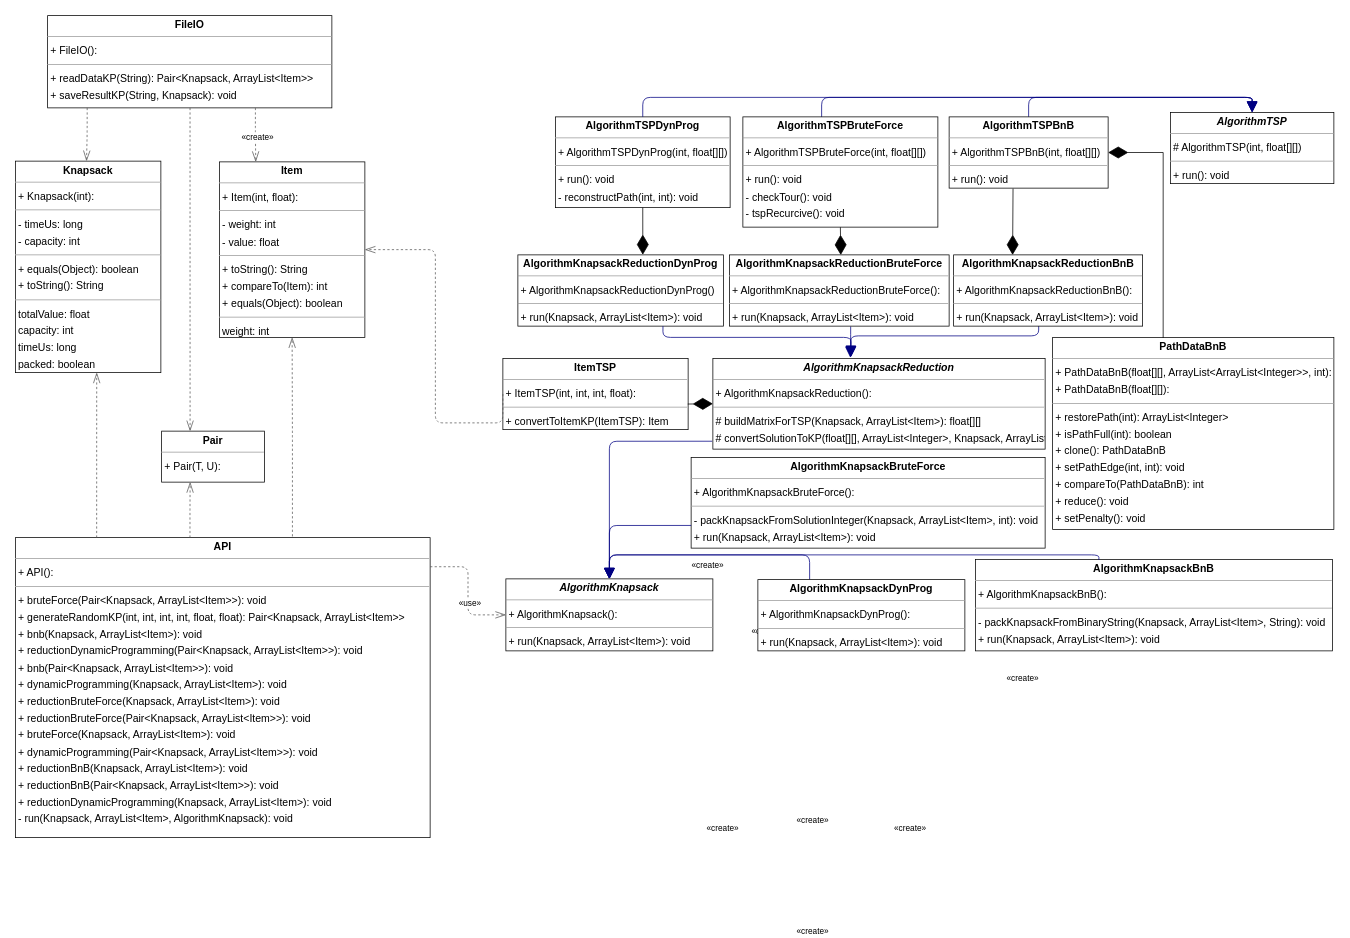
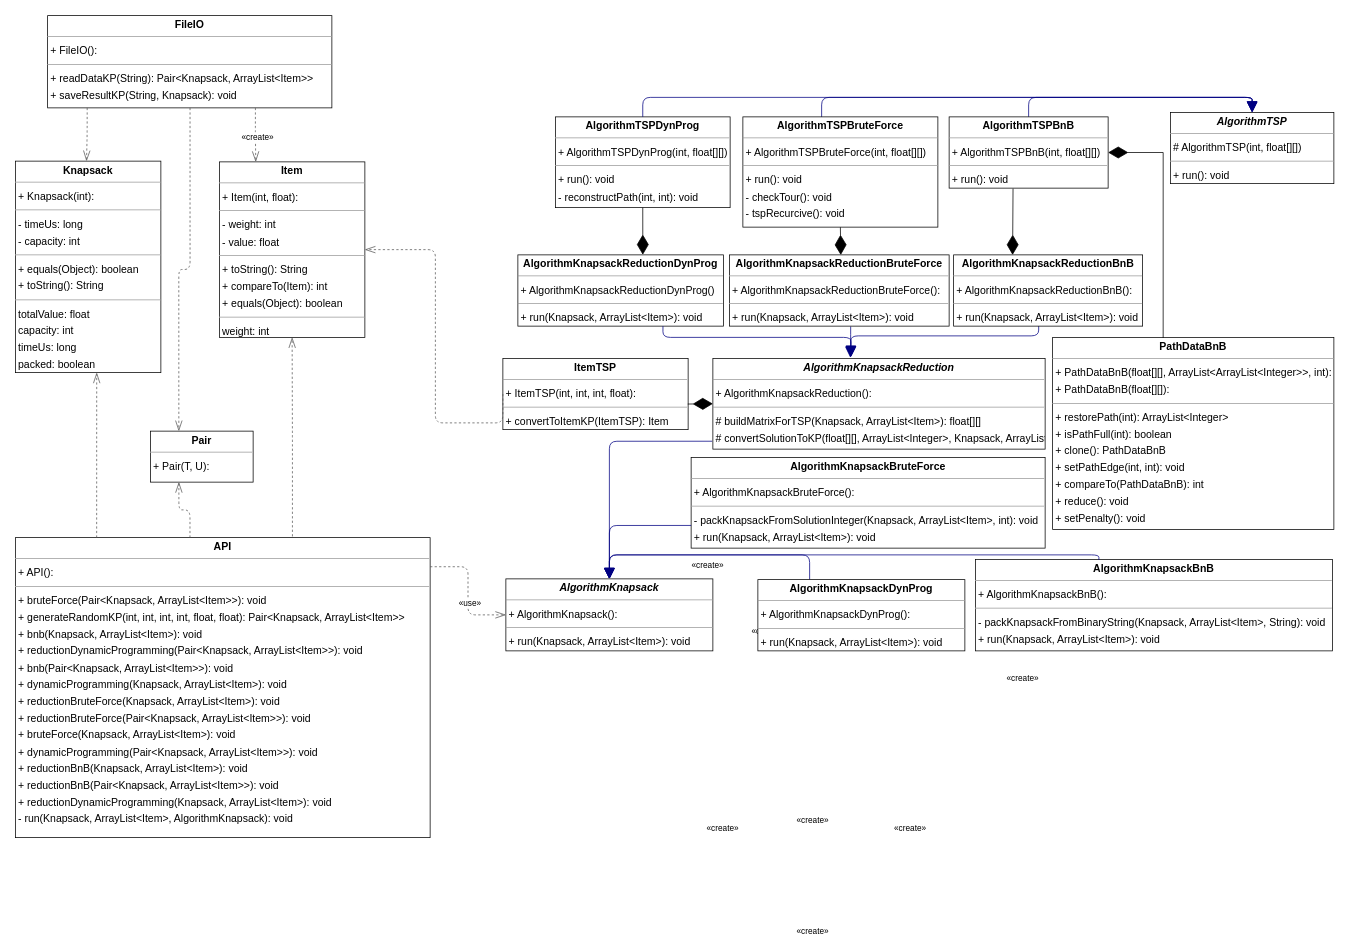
(213, 456) -> (202, 456)
